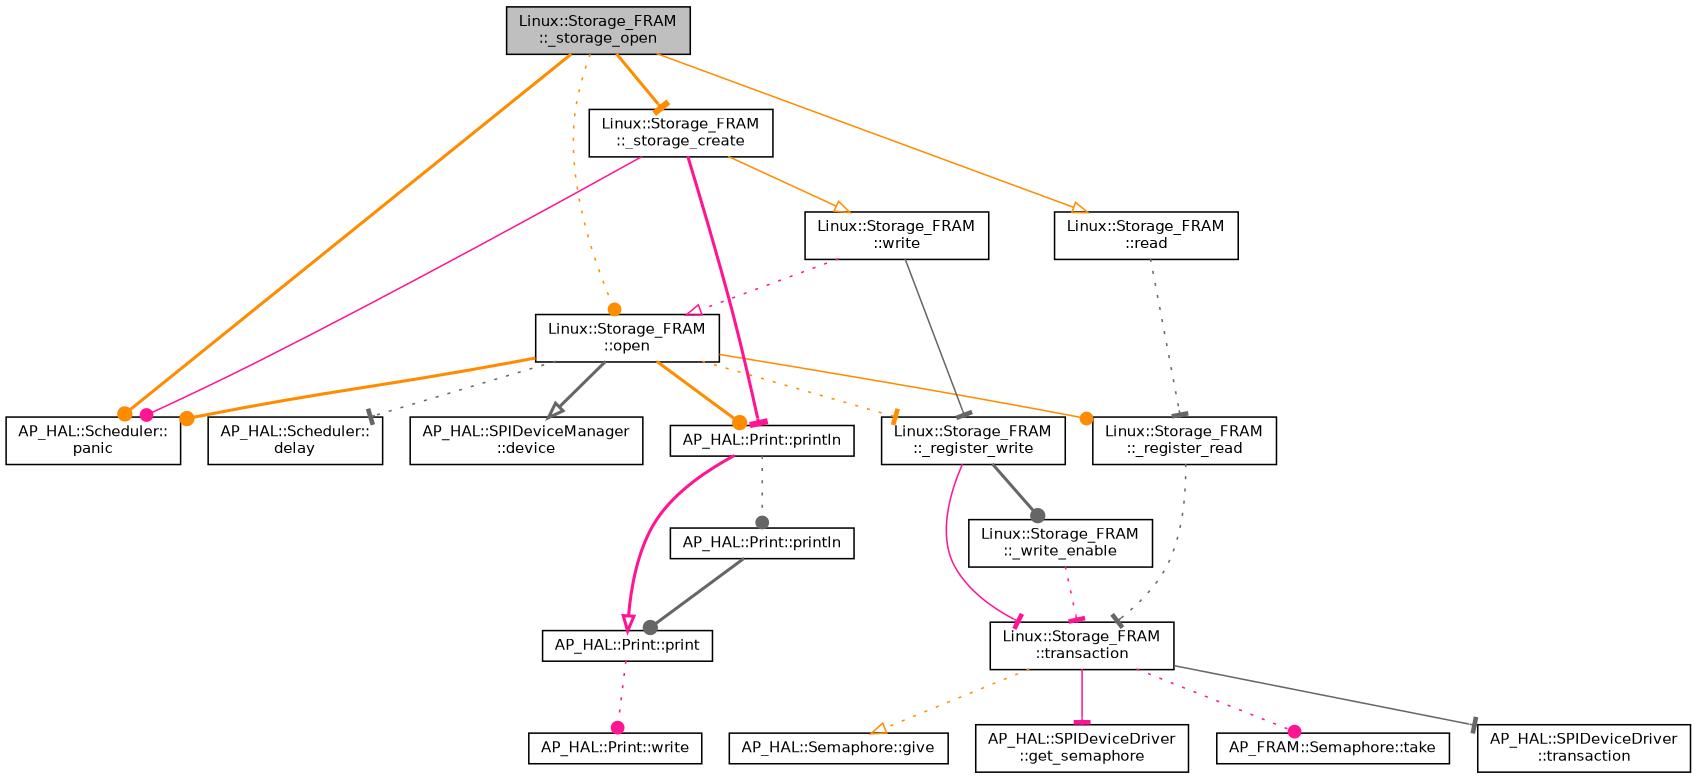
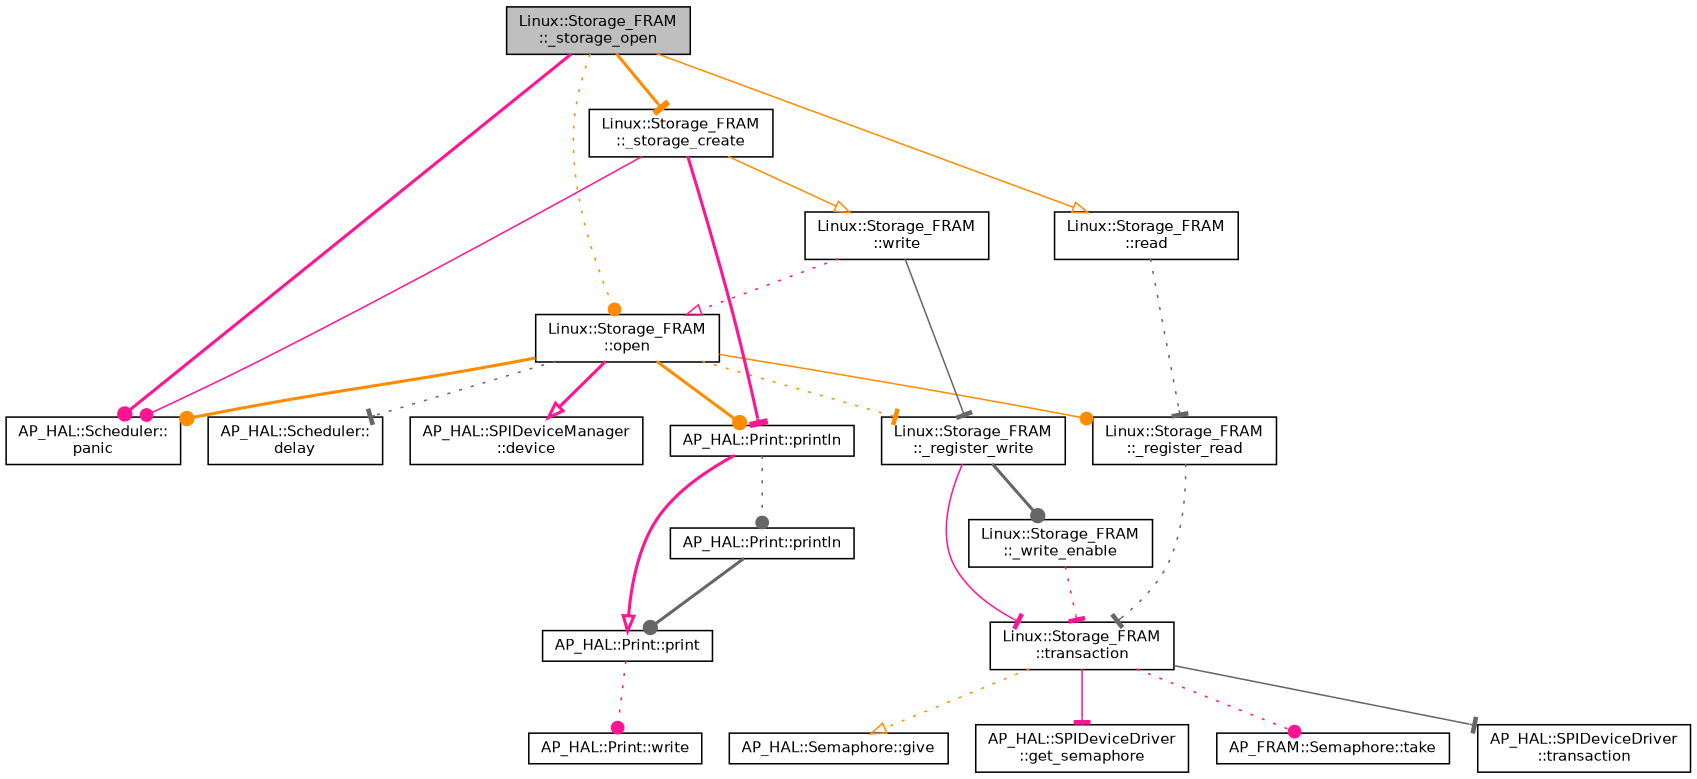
(351, 232) -> (351, 232)
(583, 384) -> (583, 384)
